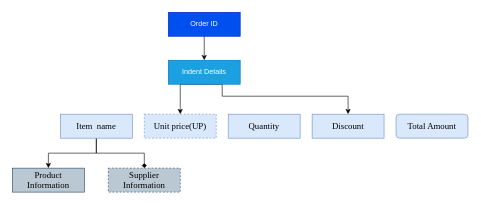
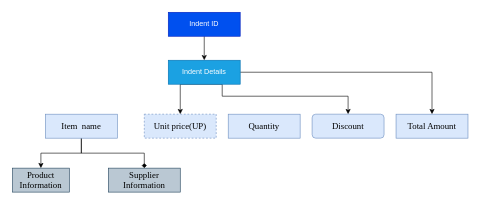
(204, 24) -> (204, 24)
none -> (431, 72)
(96, 126) -> (81, 126)
(348, 126) -> (348, 126)
(432, 126) -> (432, 126)
(48, 180) -> (41, 180)
(144, 180) -> (144, 180)
